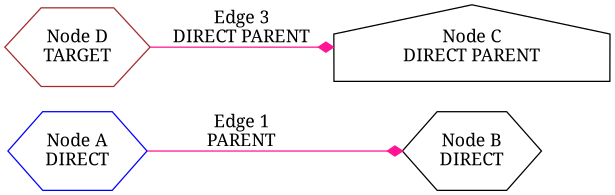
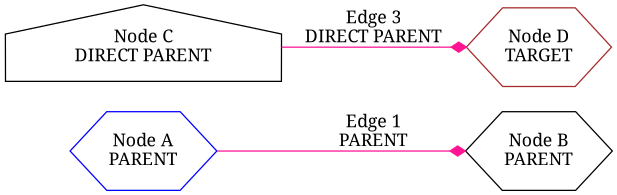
(234, 47) -> (366, 47)
(77, 151) -> (143, 151)
(472, 151) -> (539, 151)
